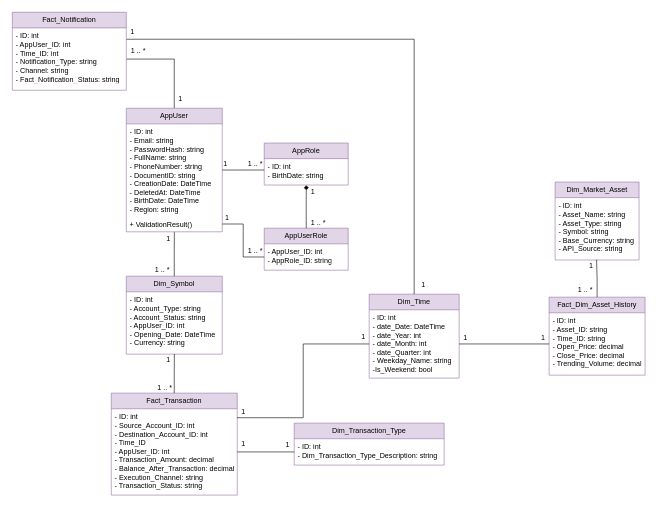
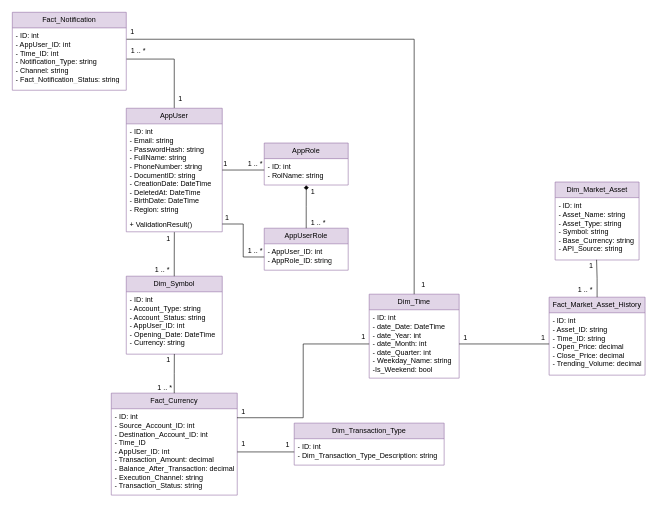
(302, 172) -> (297, 172)
(597, 305) -> (597, 305)
(174, 401) -> (174, 401)
